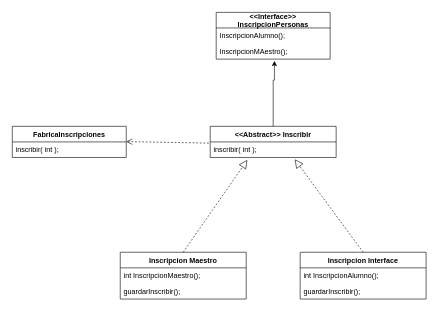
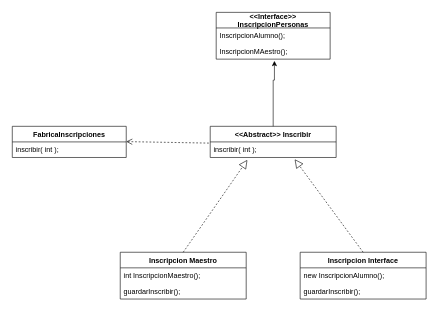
(346, 276) -> (347, 276)
